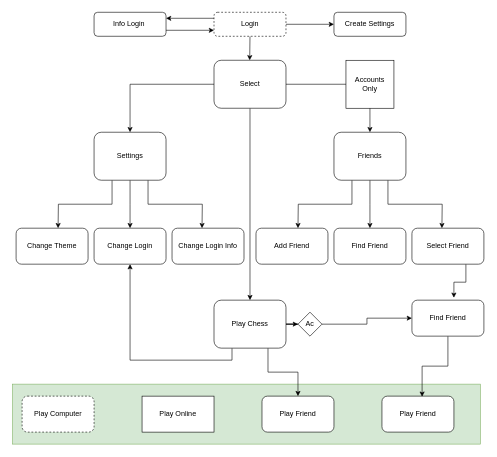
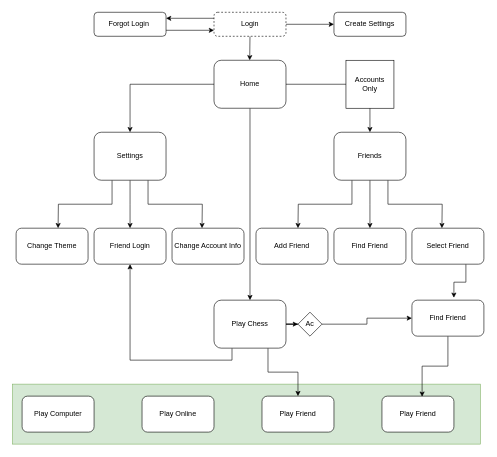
(130, 24) -> (130, 24)
(250, 84) -> (250, 84)
(130, 246) -> (130, 246)
(208, 246) -> (208, 246)
(58, 414) -> (58, 414)
(178, 414) -> (178, 414)
